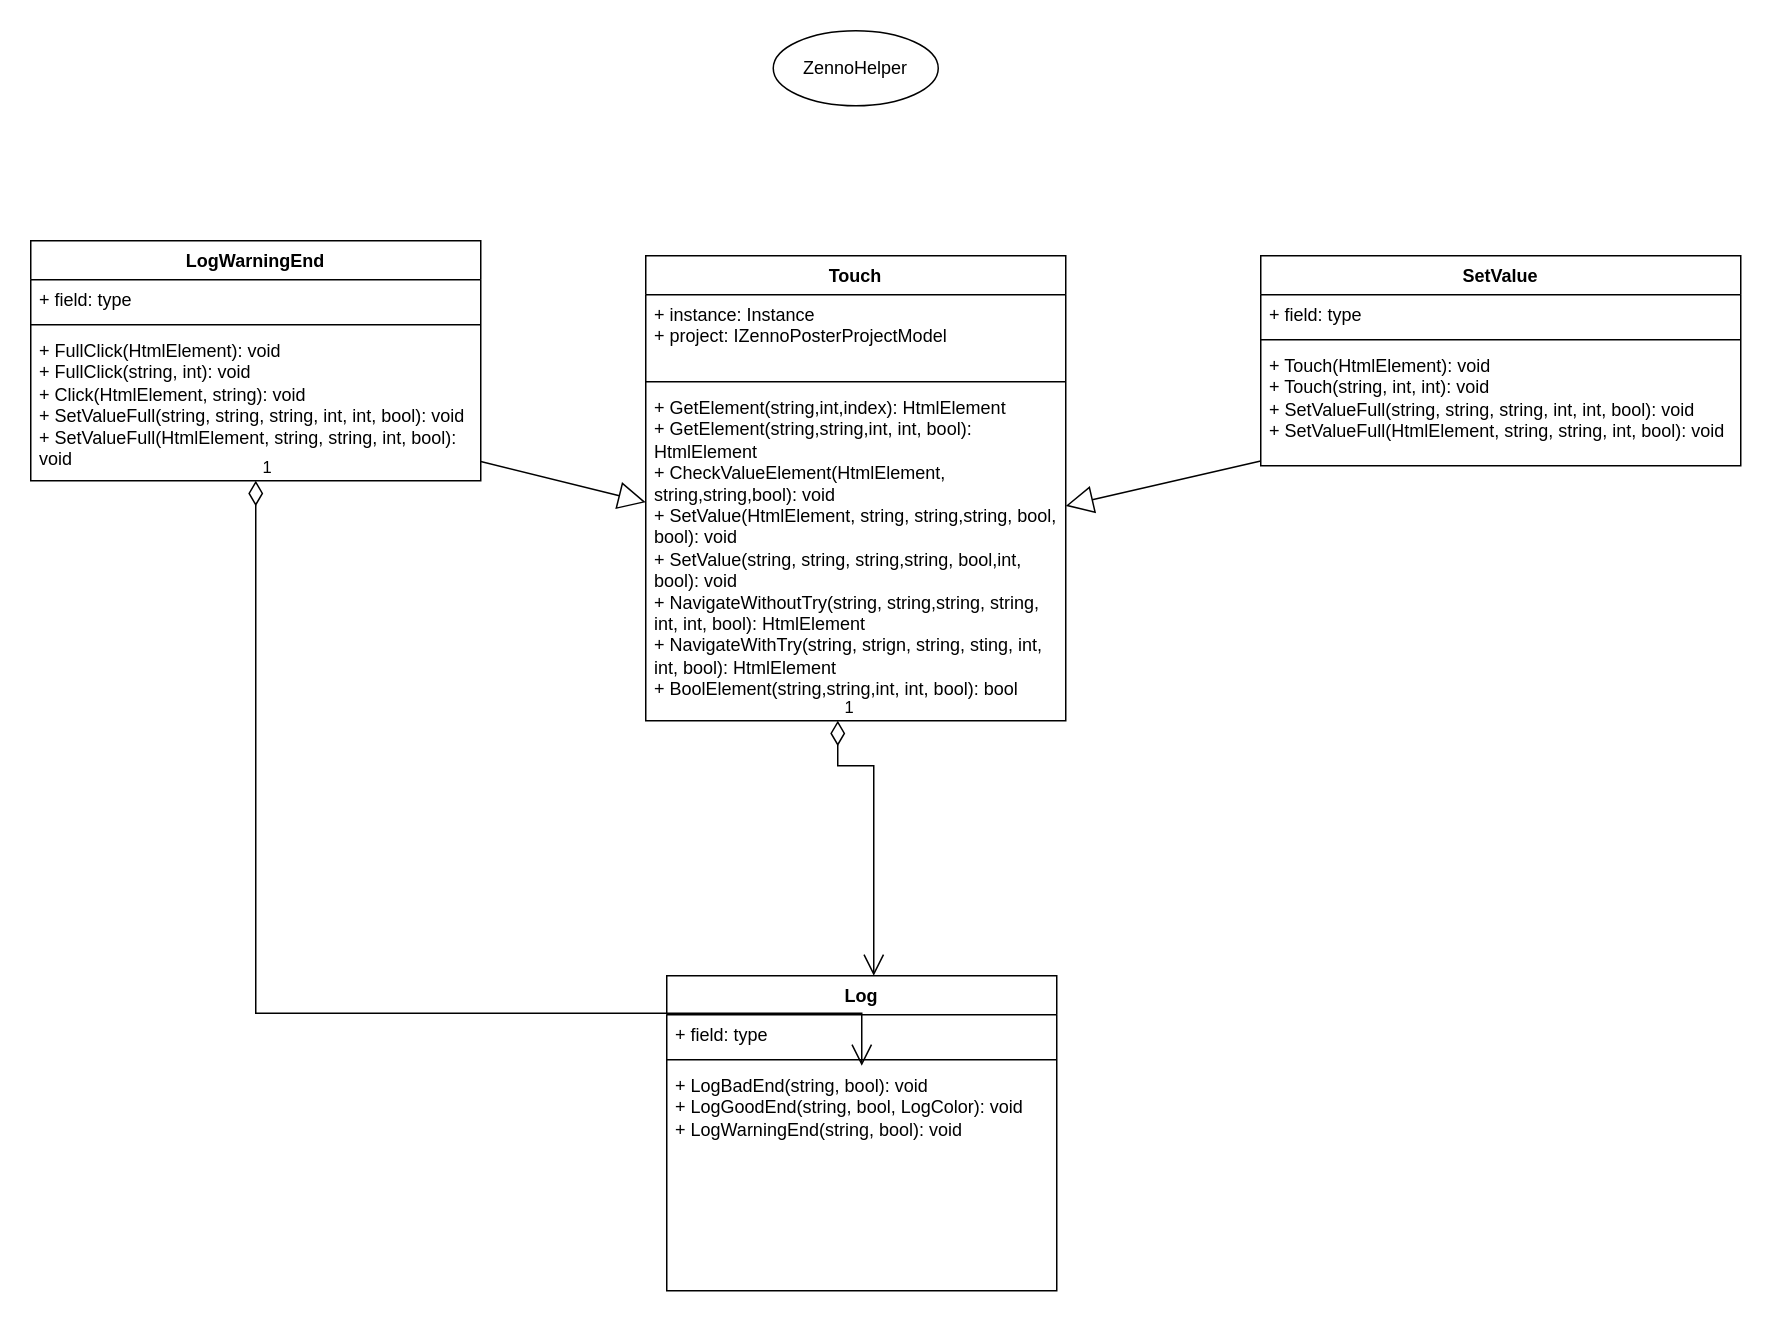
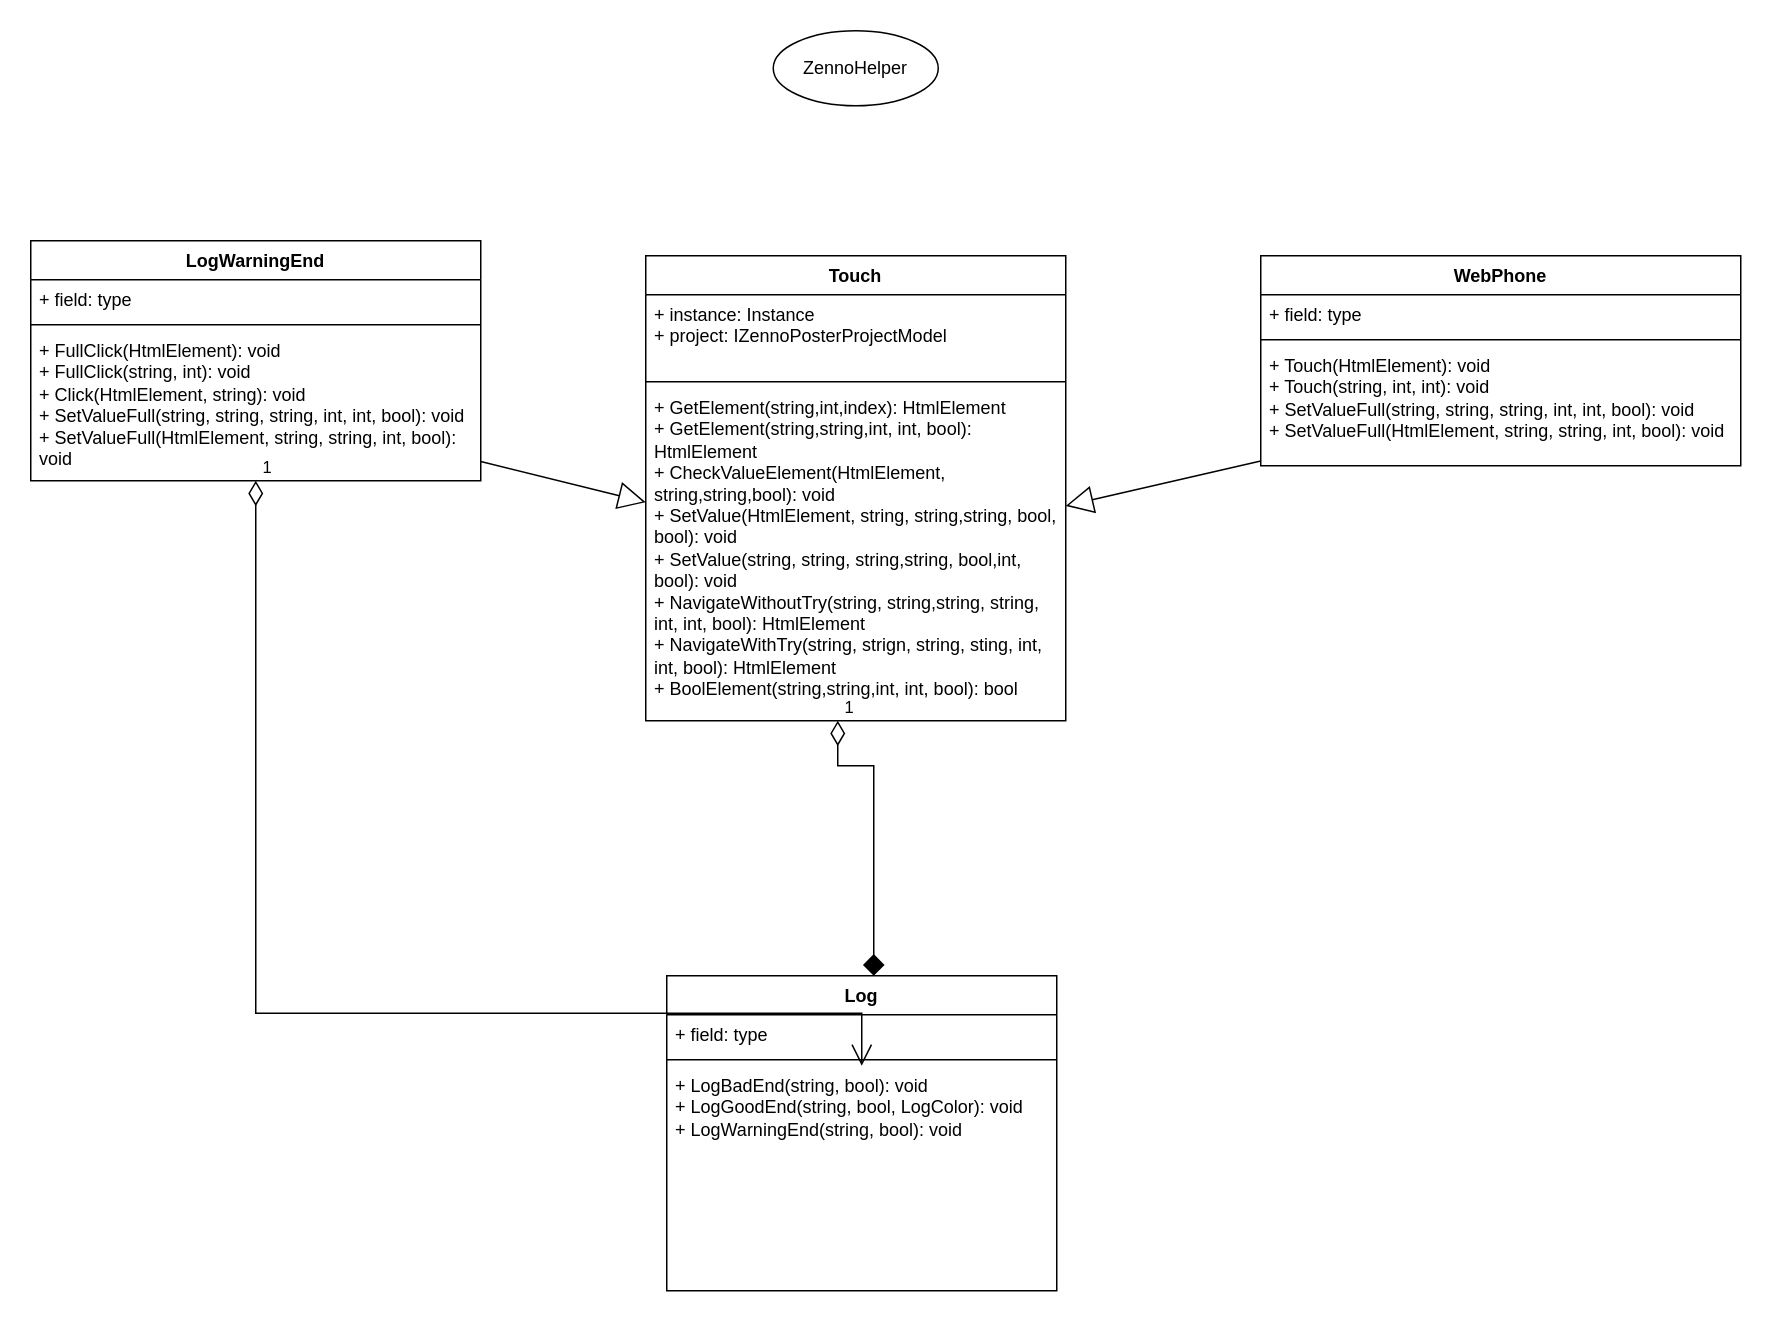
(1501, 277) -> (1501, 277)
(874, 962) -> (874, 954)
